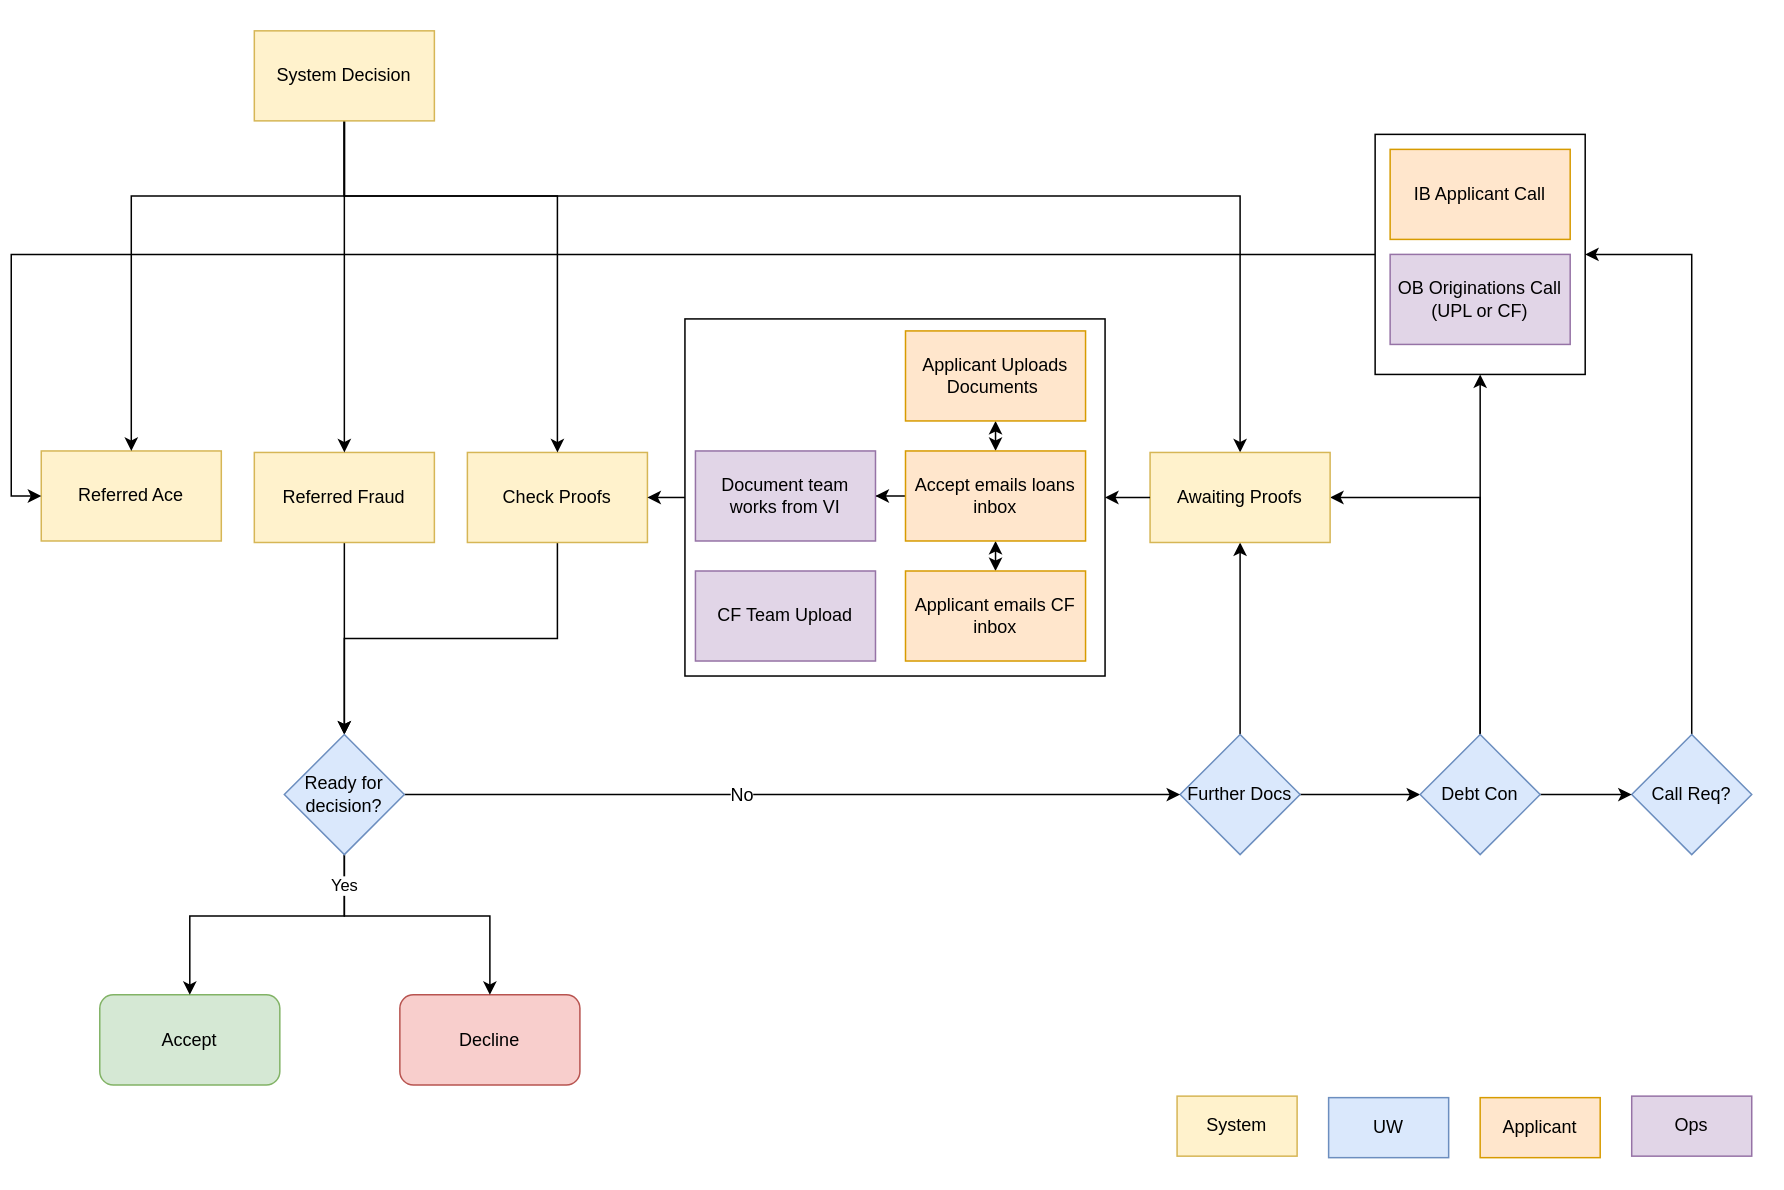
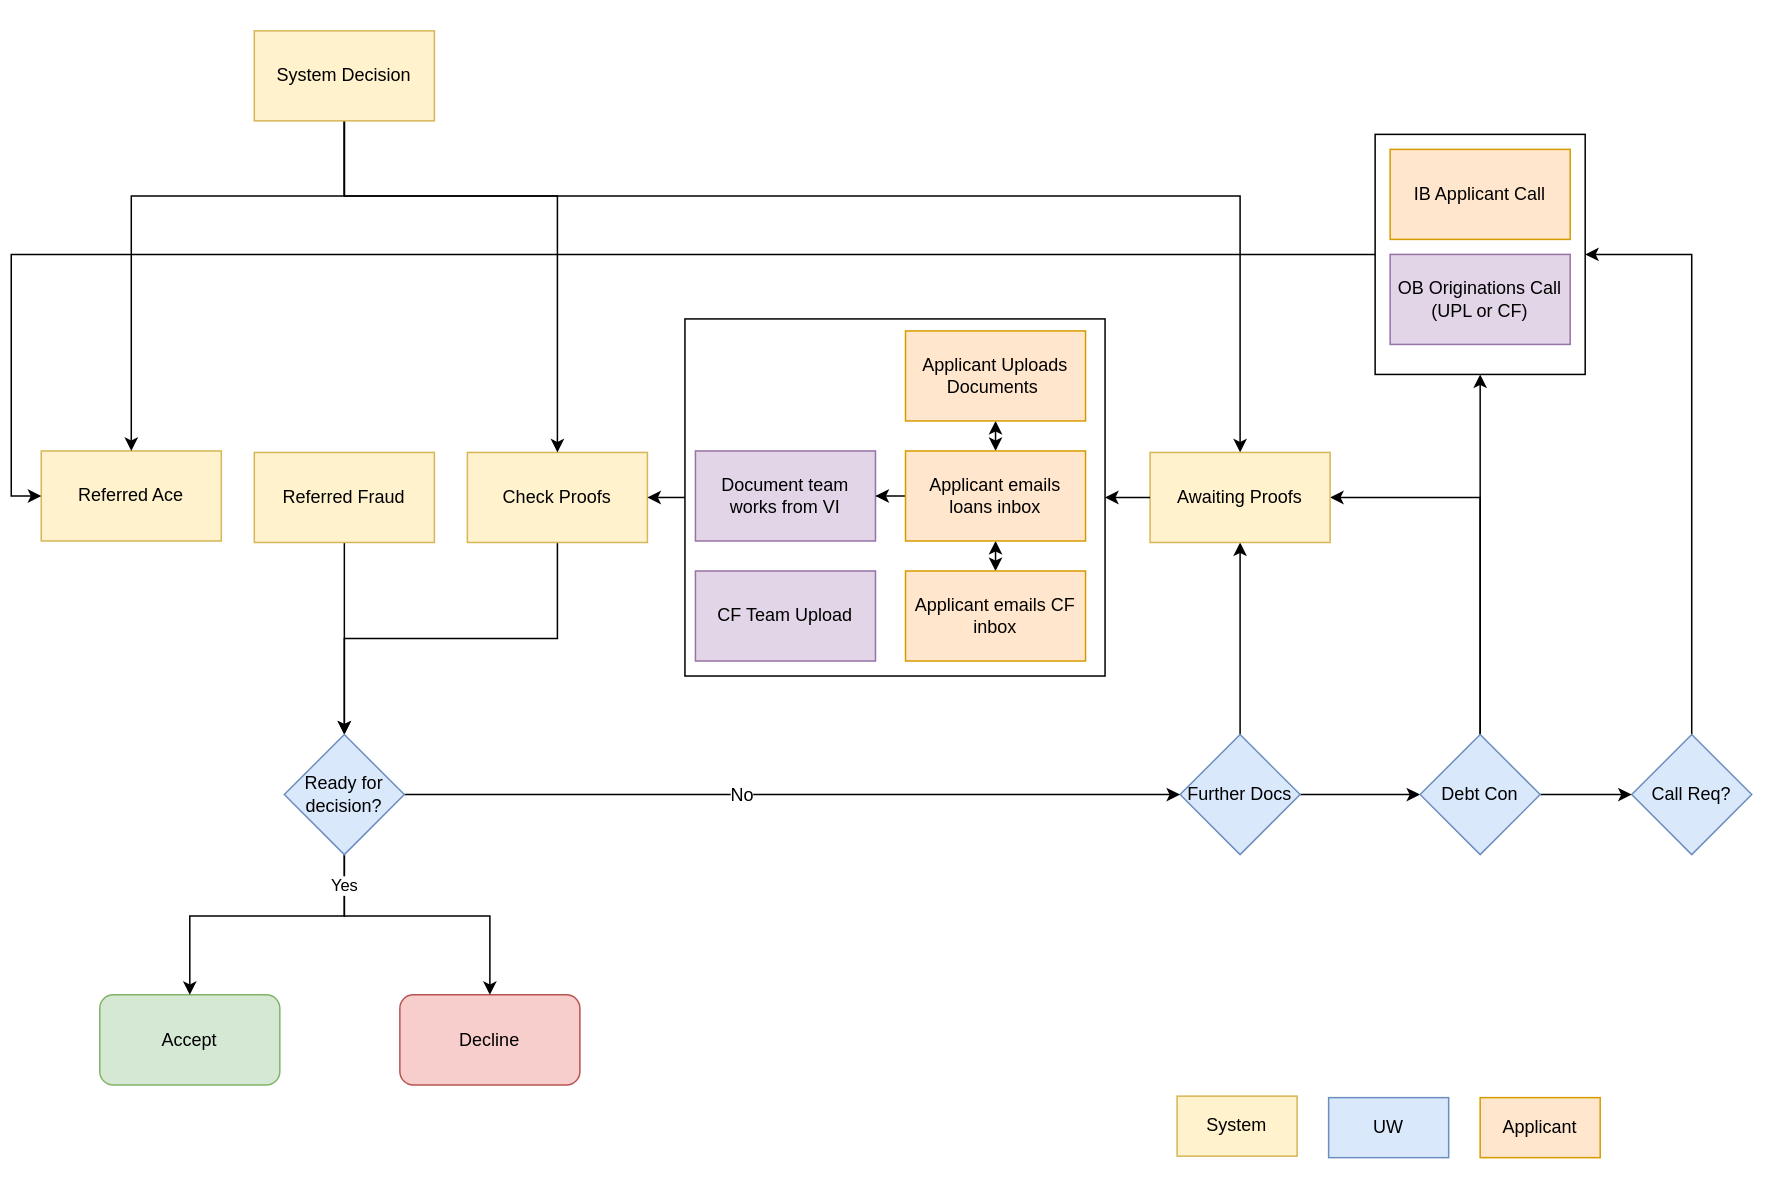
(344, 320) -> none
(995, 496) -> (995, 496)
(1691, 1126) -> none
